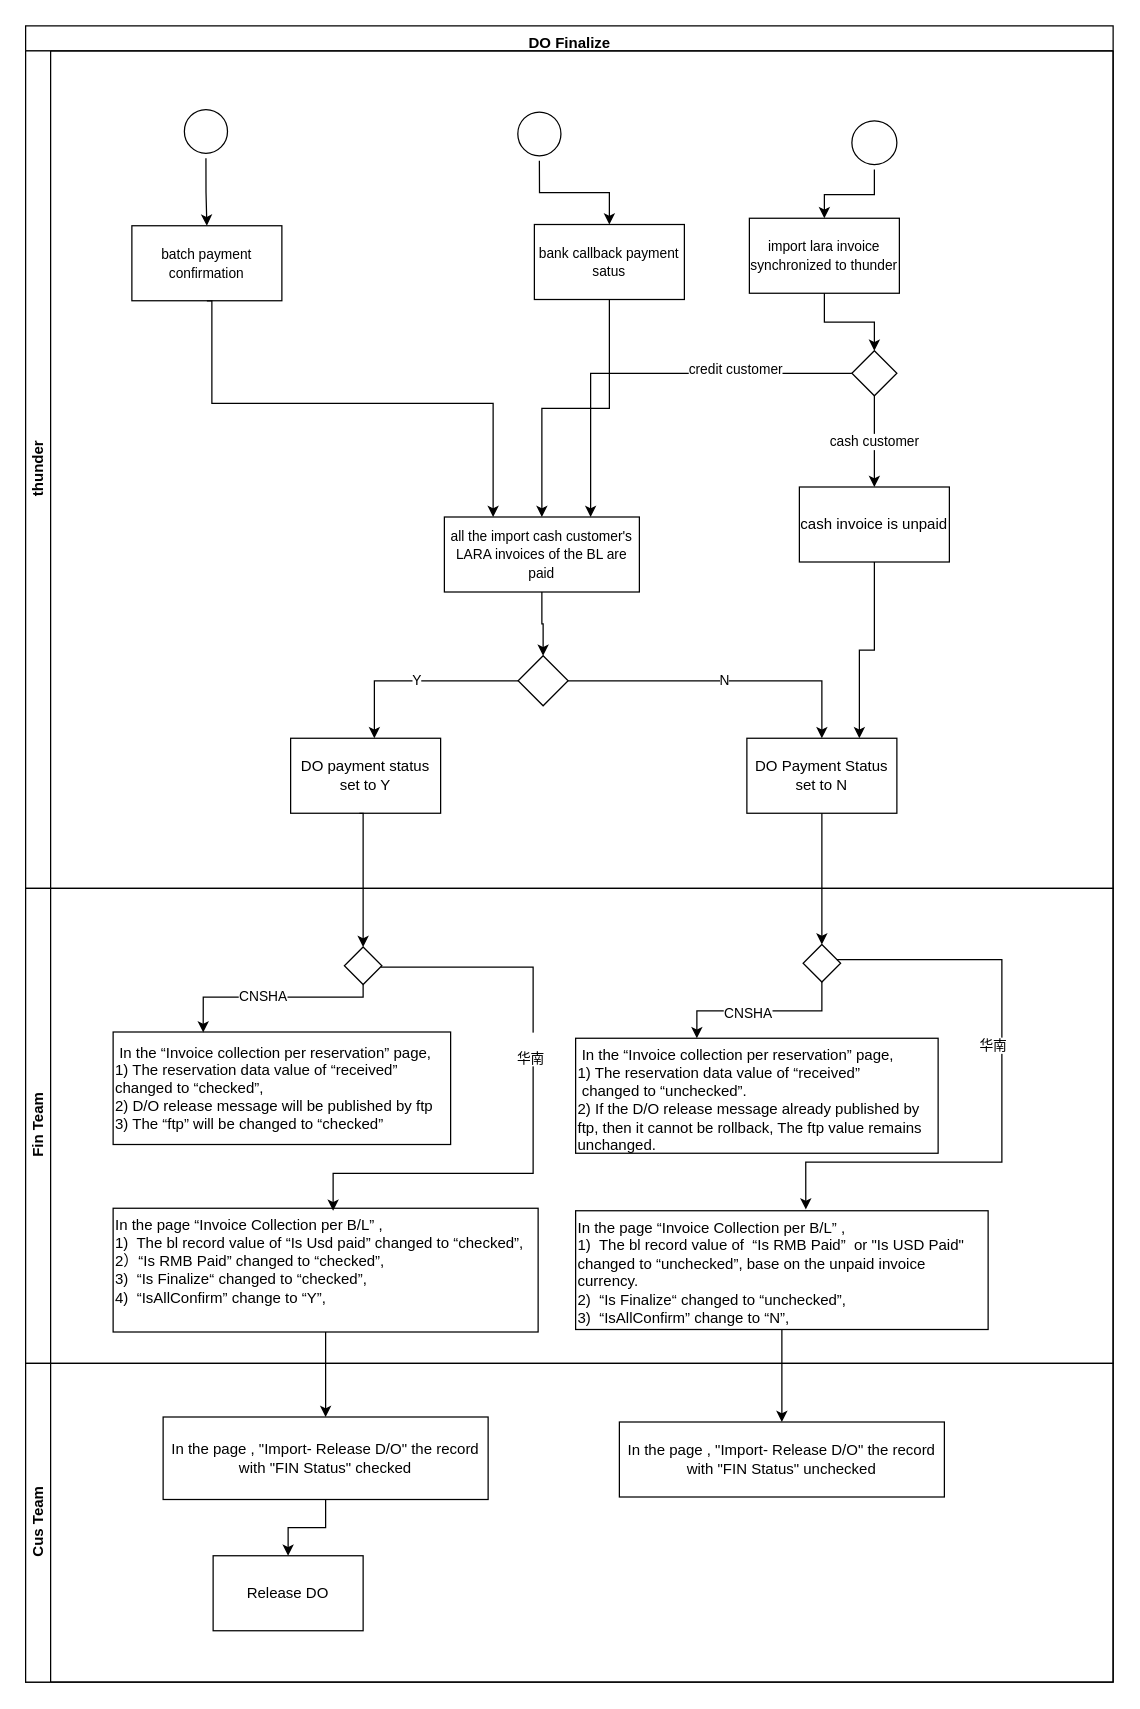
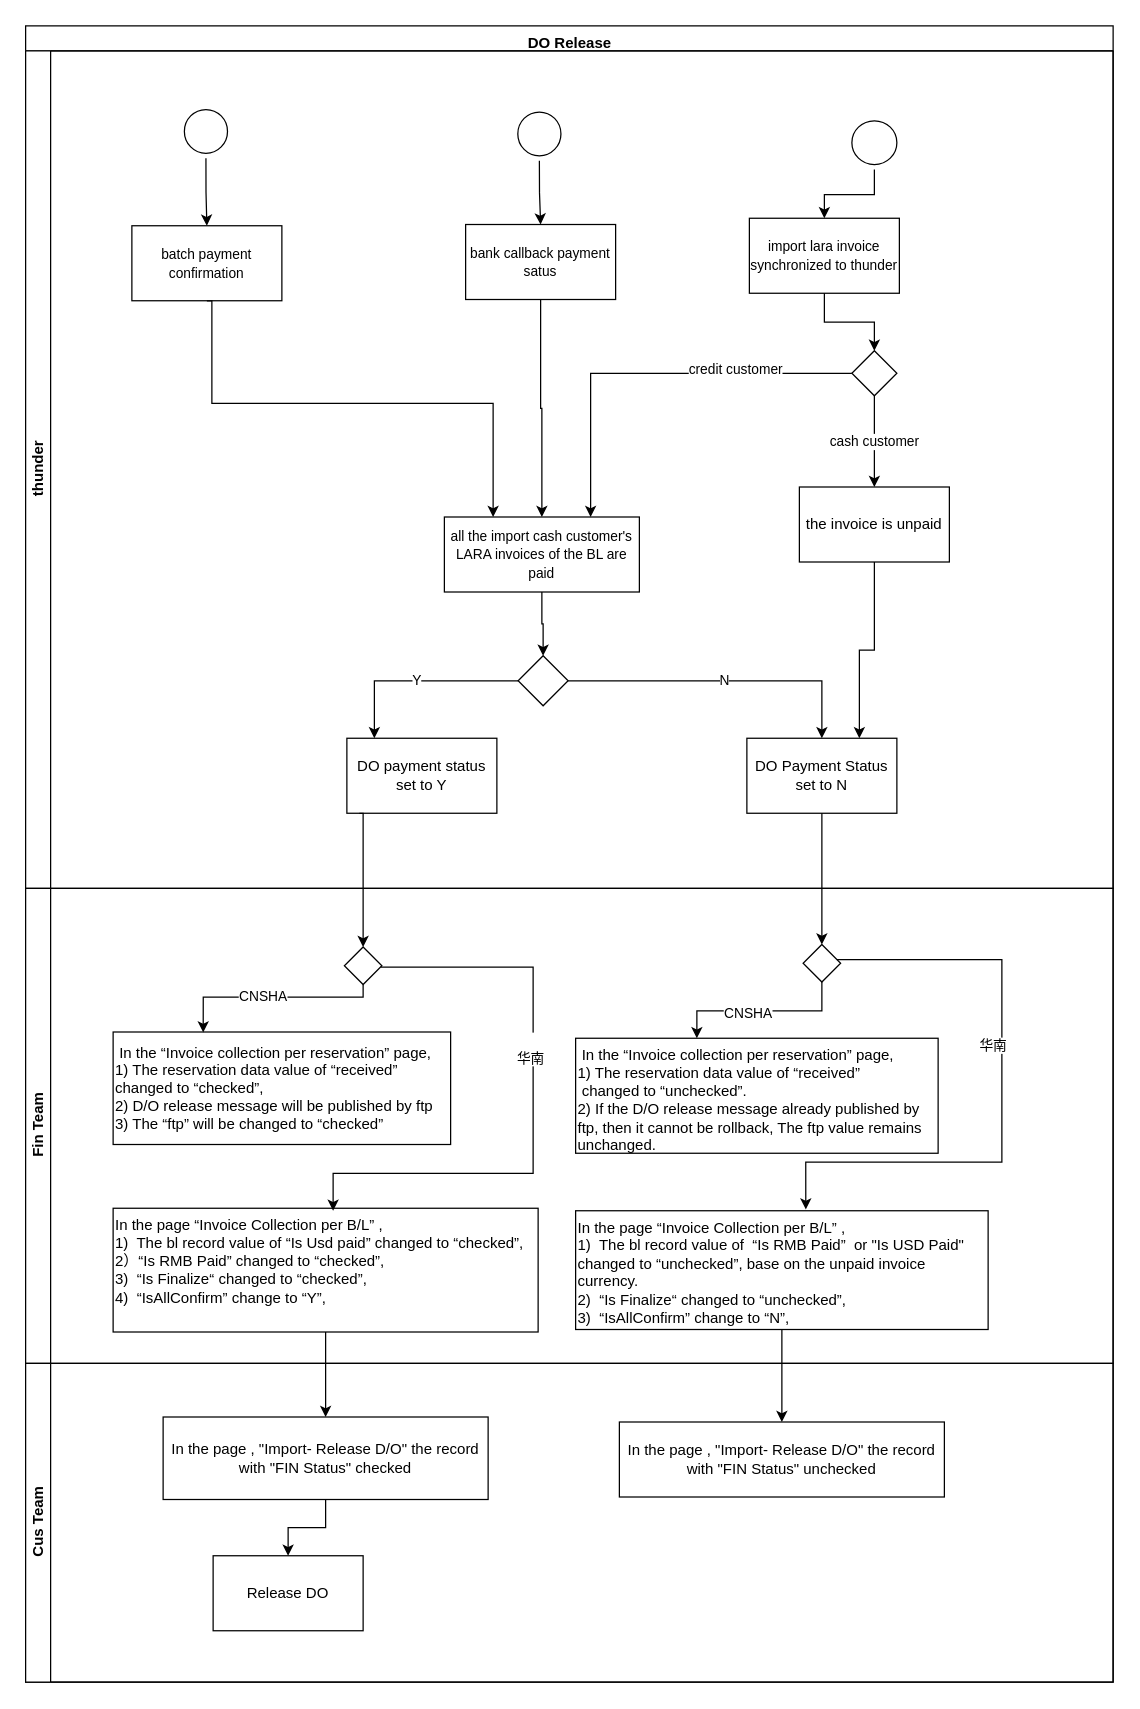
(570, 43) -> (570, 43)
(609, 262) -> (541, 262)
(874, 524) -> (874, 524)
(366, 776) -> (422, 776)
